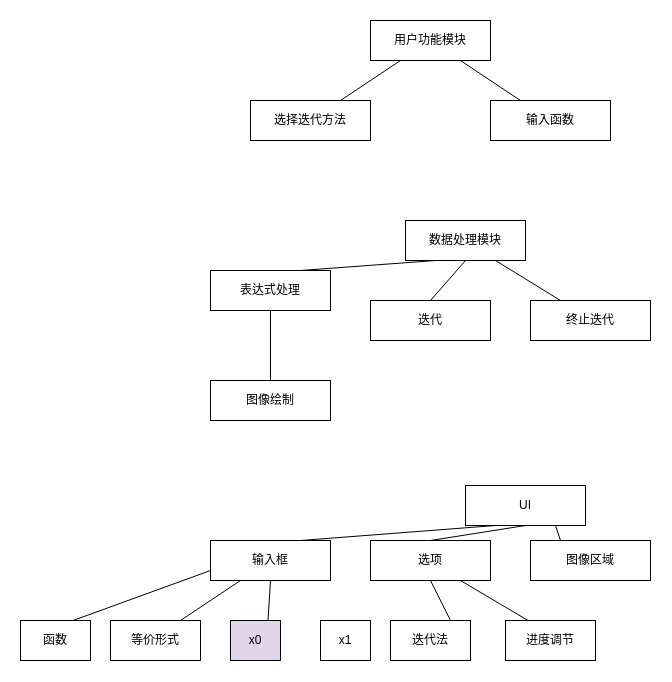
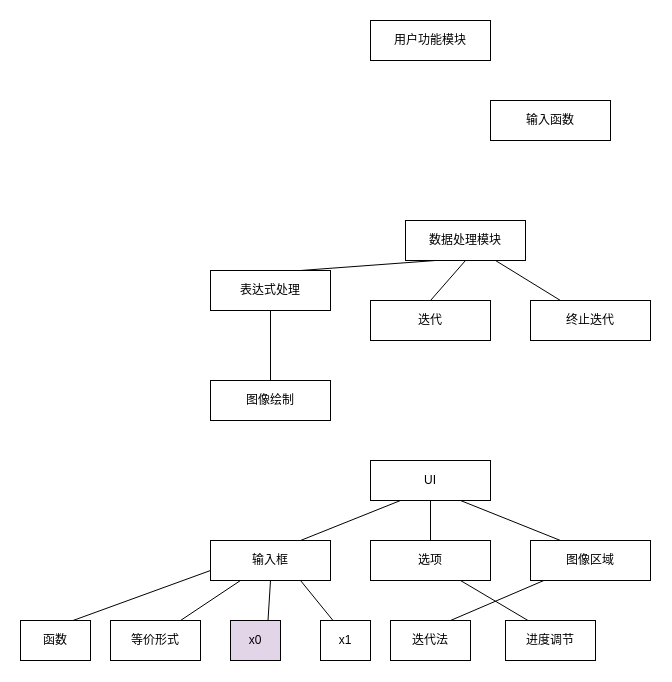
(371, 81) -> none
(491, 81) -> none
(311, 121) -> none
(526, 506) -> (431, 481)
none -> (317, 601)
(441, 601) -> (498, 600)
